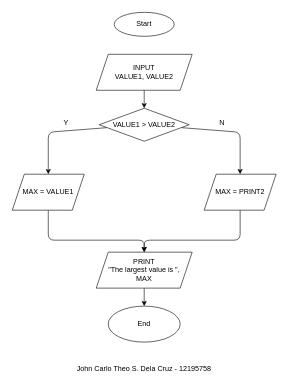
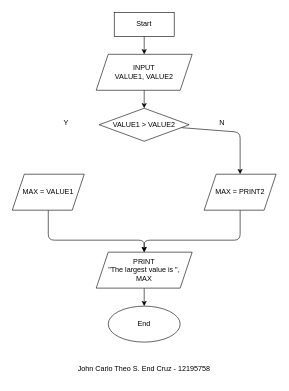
(144, 24) -> (144, 24)
none -> (144, 48)
(71, 131) -> none
(144, 369) -> (144, 369)
